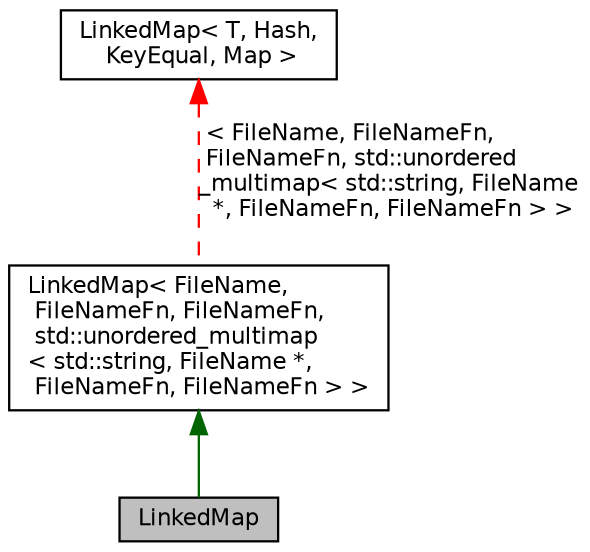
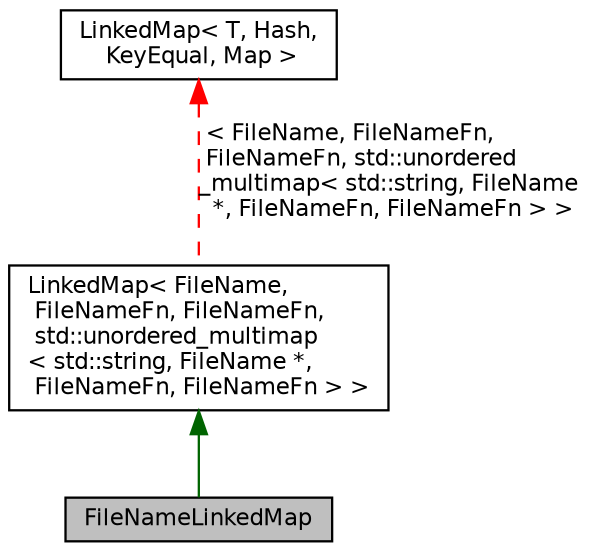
(199, 519) -> (199, 519)
